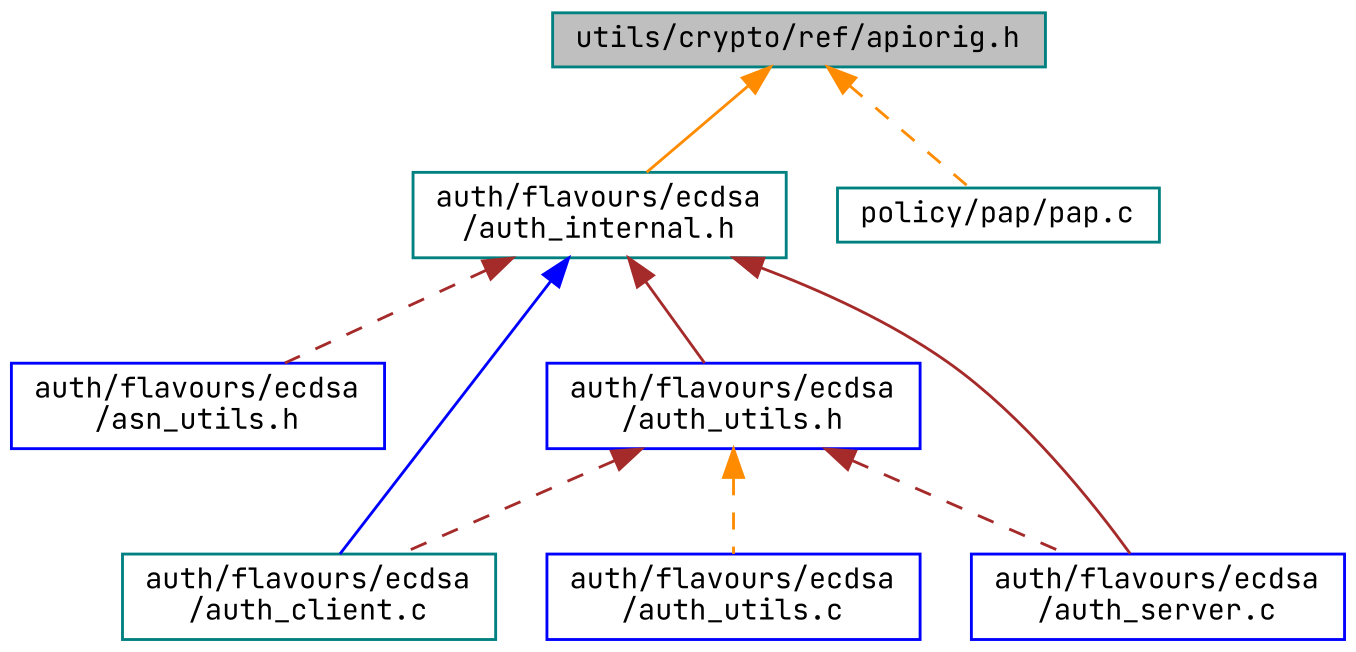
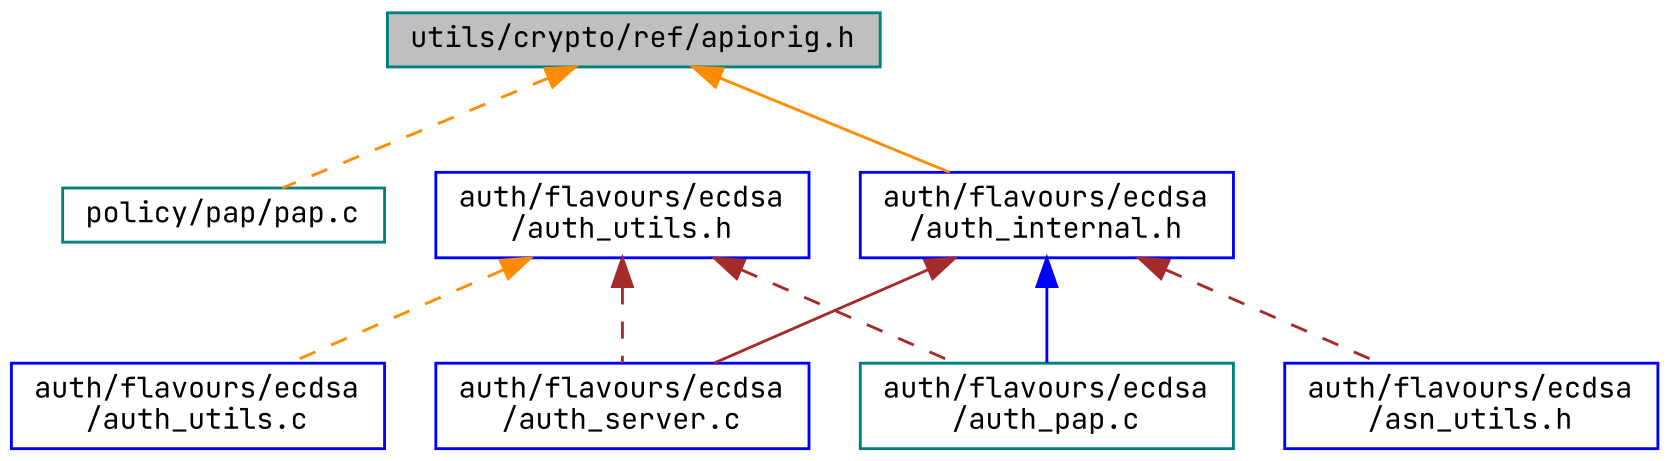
(600, 215) -> (1047, 215)
(675, 322) -> none
(309, 597) -> (1047, 406)
